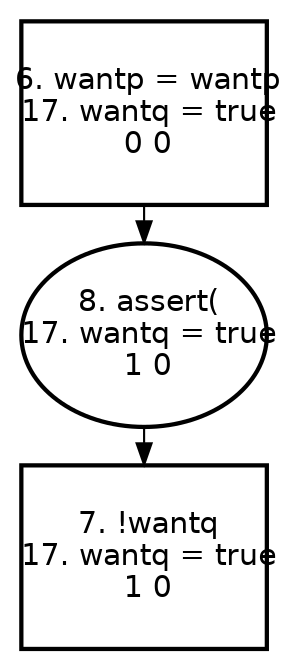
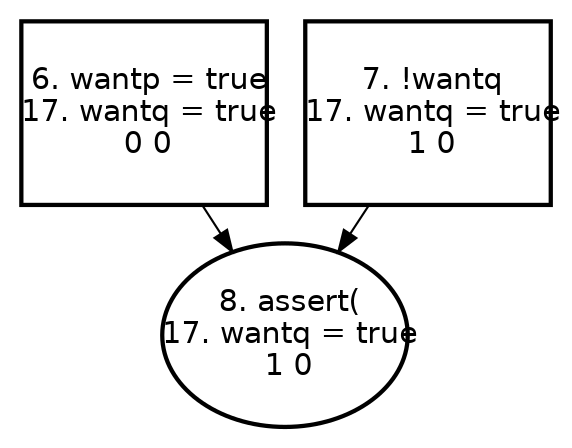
(144, 113) -> (144, 113)
(144, 435) -> (360, 219)
